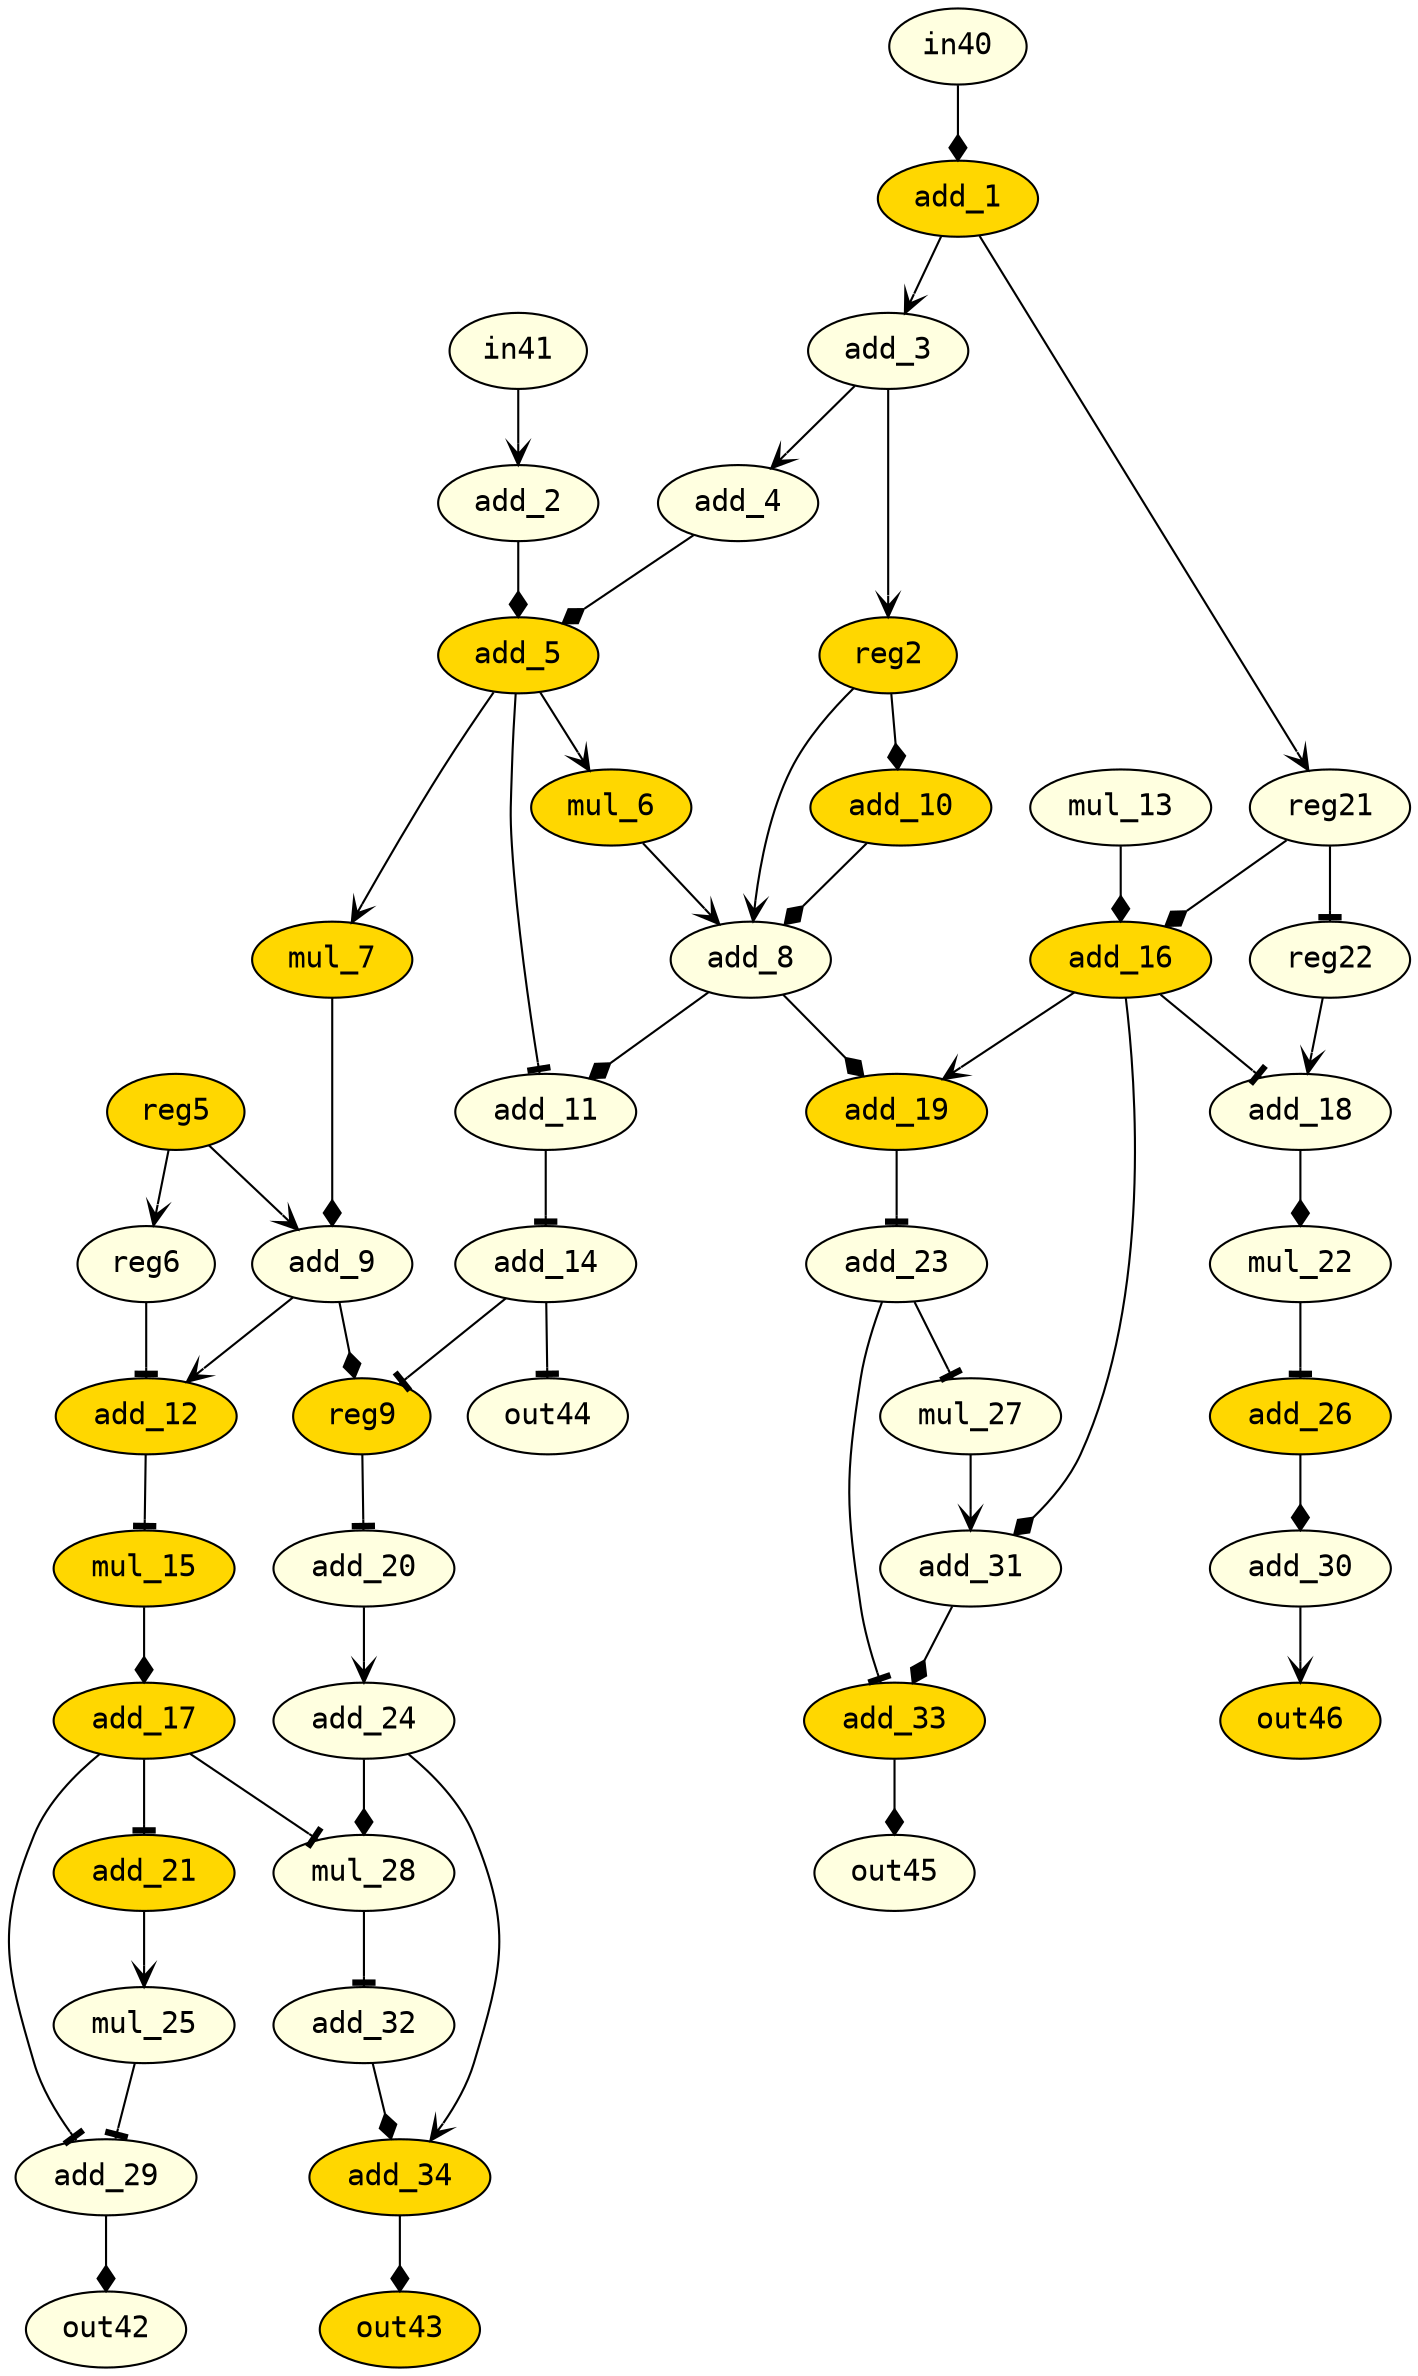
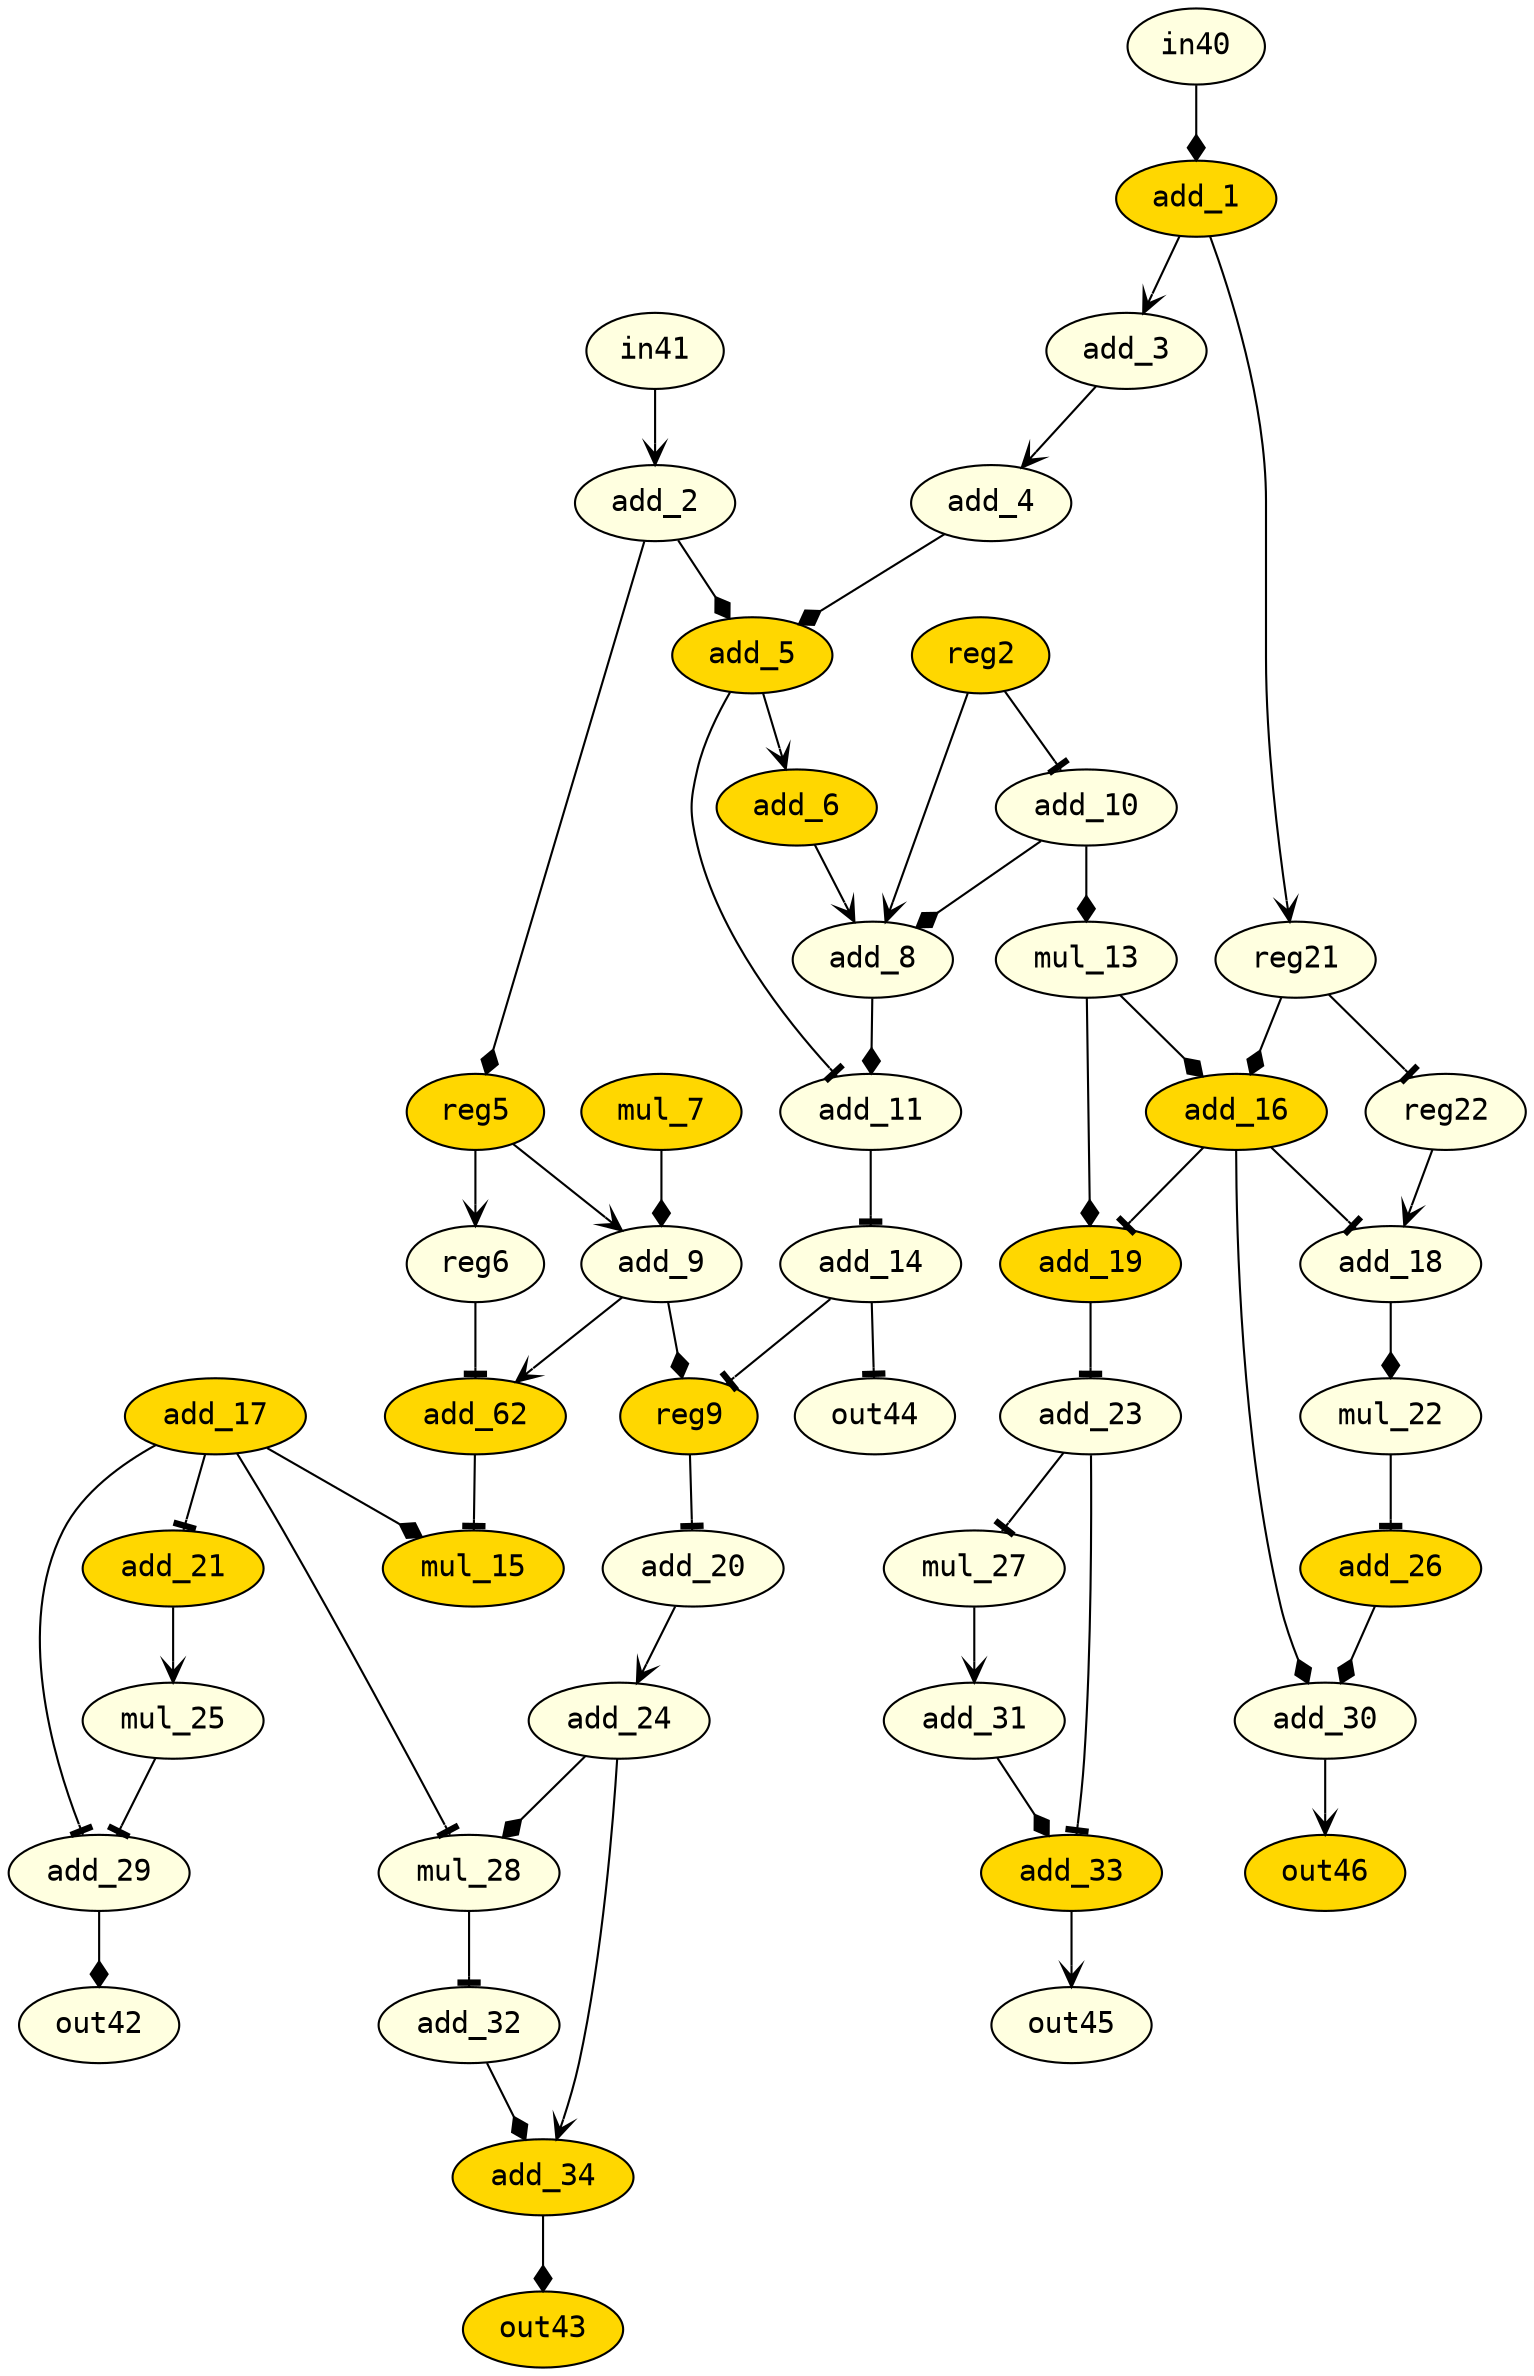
(888, 492) -> none
(893, 719) -> (1030, 726)
none -> (569, 795)
(425, 797) -> none
(611, 808) -> (797, 808)
(901, 808) -> (1086, 808)
none -> (1086, 871)
(814, 1026) -> (1088, 1099)
(1018, 1030) -> (1167, 1184)
(1128, 1269) -> (1249, 1407)
(146, 1416) -> (475, 1416)
(144, 1632) -> (333, 1486)
(895, 1784) -> (1072, 1939)
